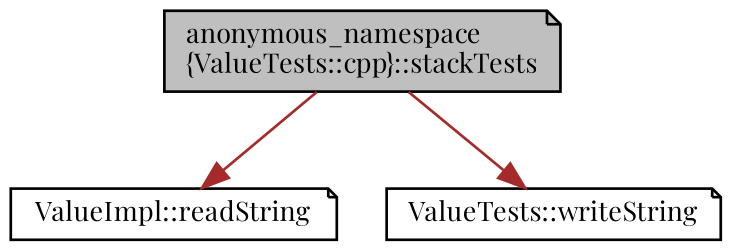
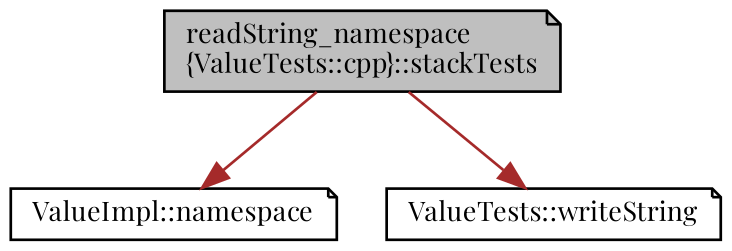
(362, 51) -> (362, 51)
(174, 214) -> (174, 214)
